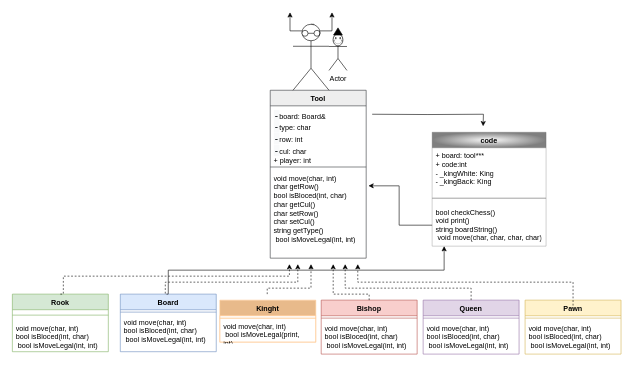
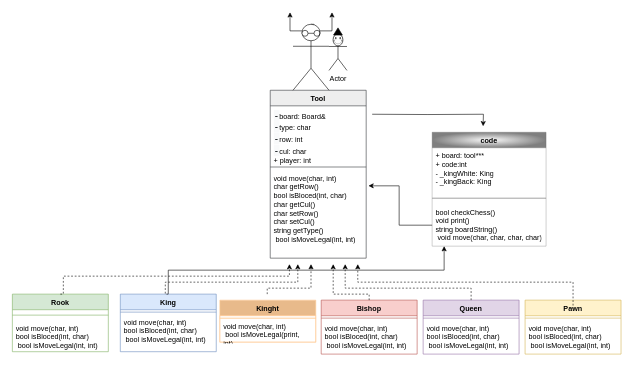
(168, 303) -> (168, 303)
